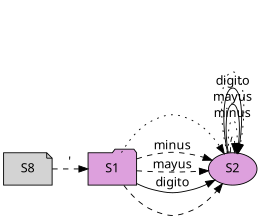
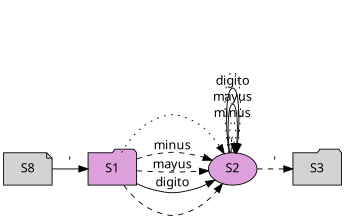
(66, 169) -> (66, 169)
none -> (317, 169)
